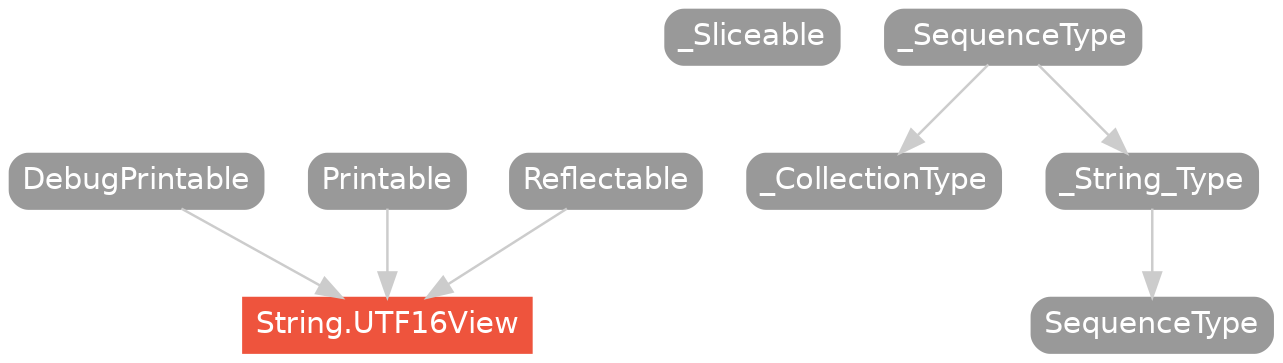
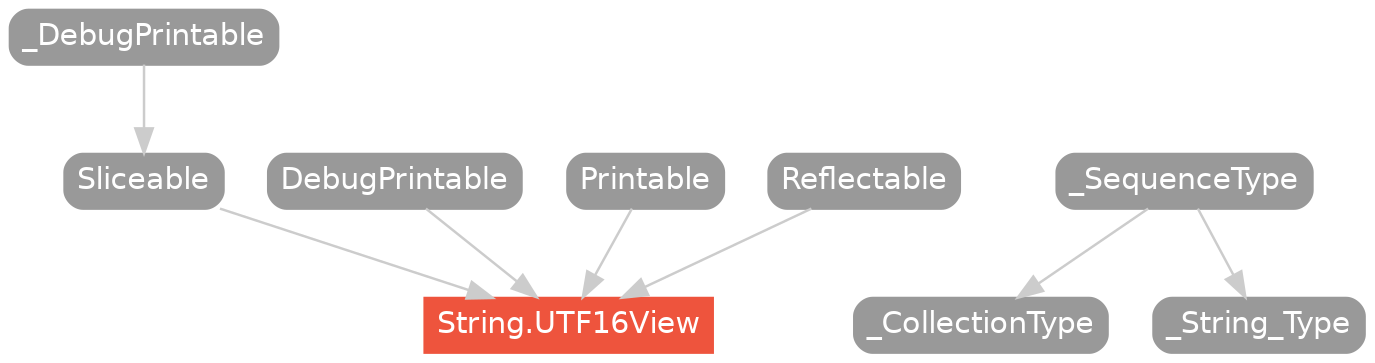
(752, 37) -> (144, 37)
none -> (144, 181)
(1152, 325) -> none
